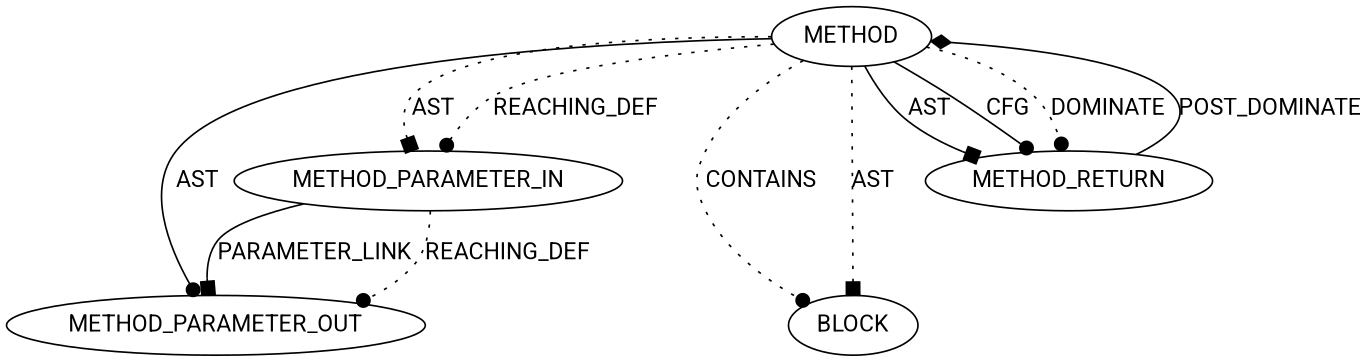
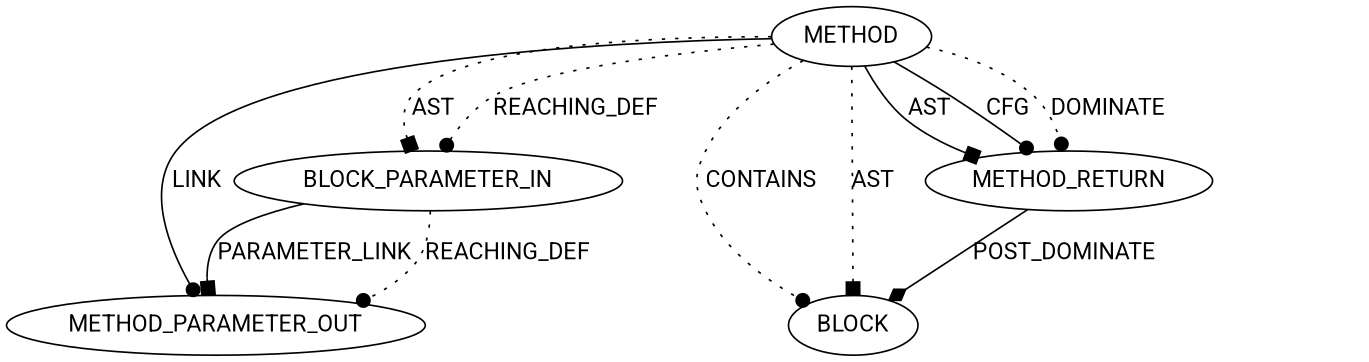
(1106, 64) -> (967, 250)
(198, 181) -> (198, 181)
(428, 181) -> (428, 181)
